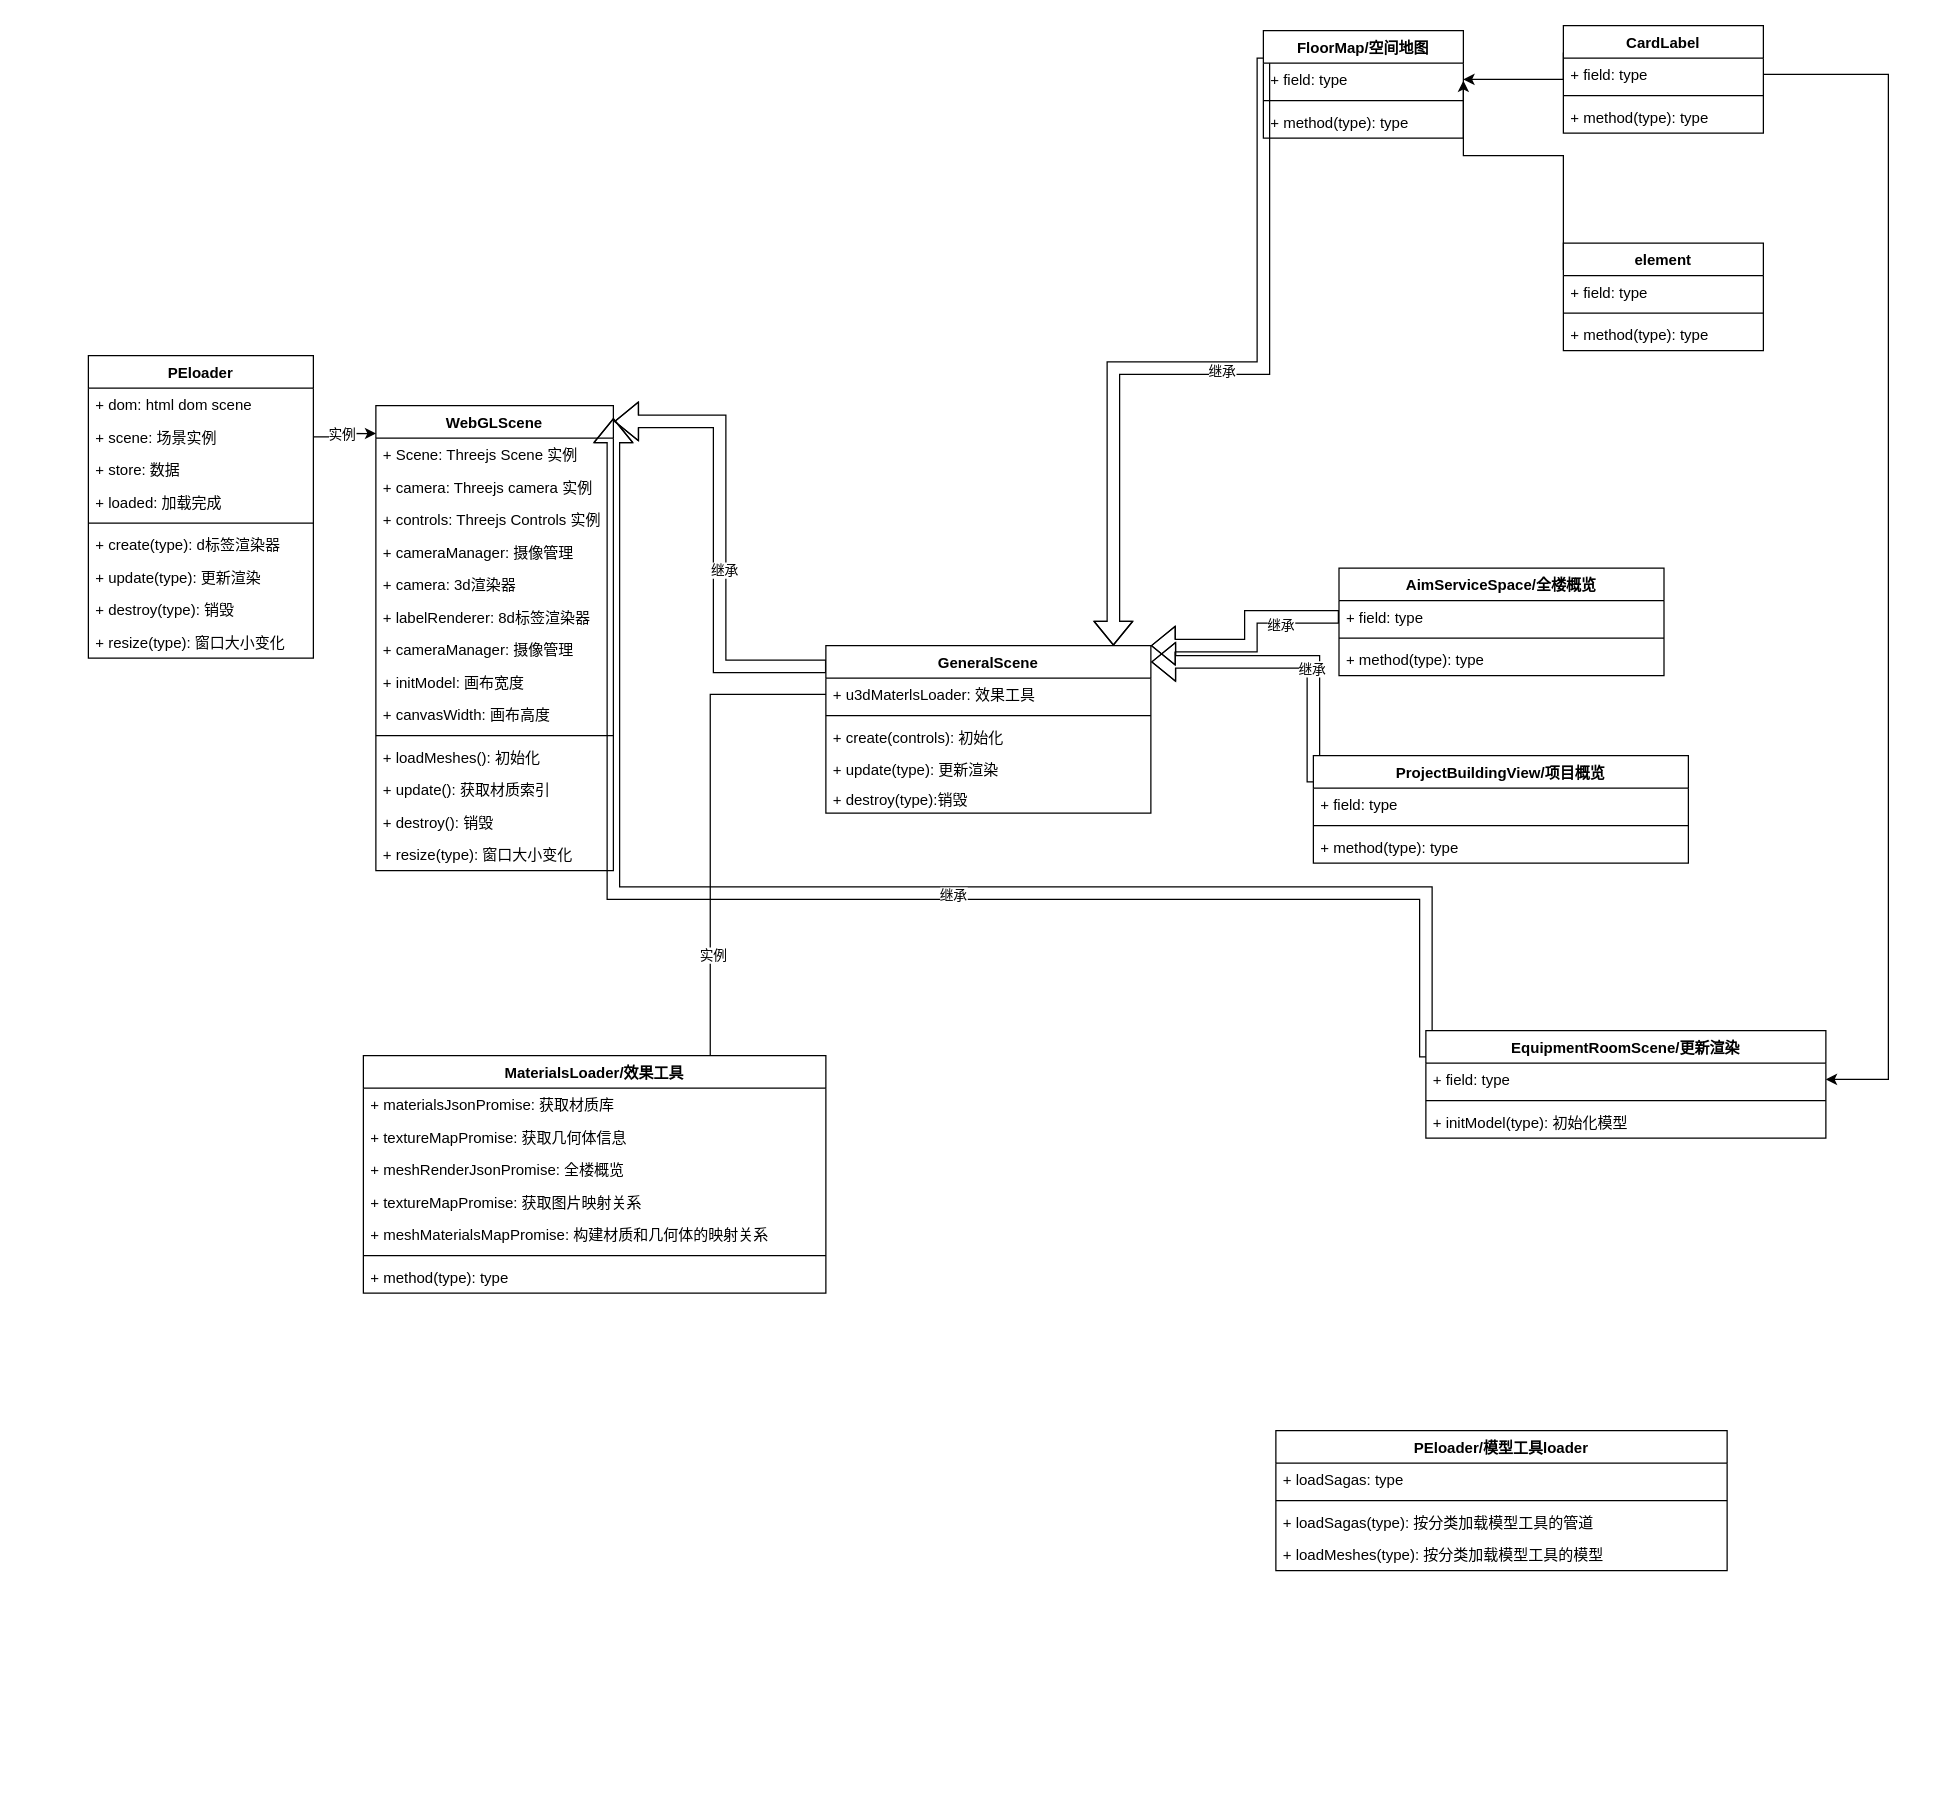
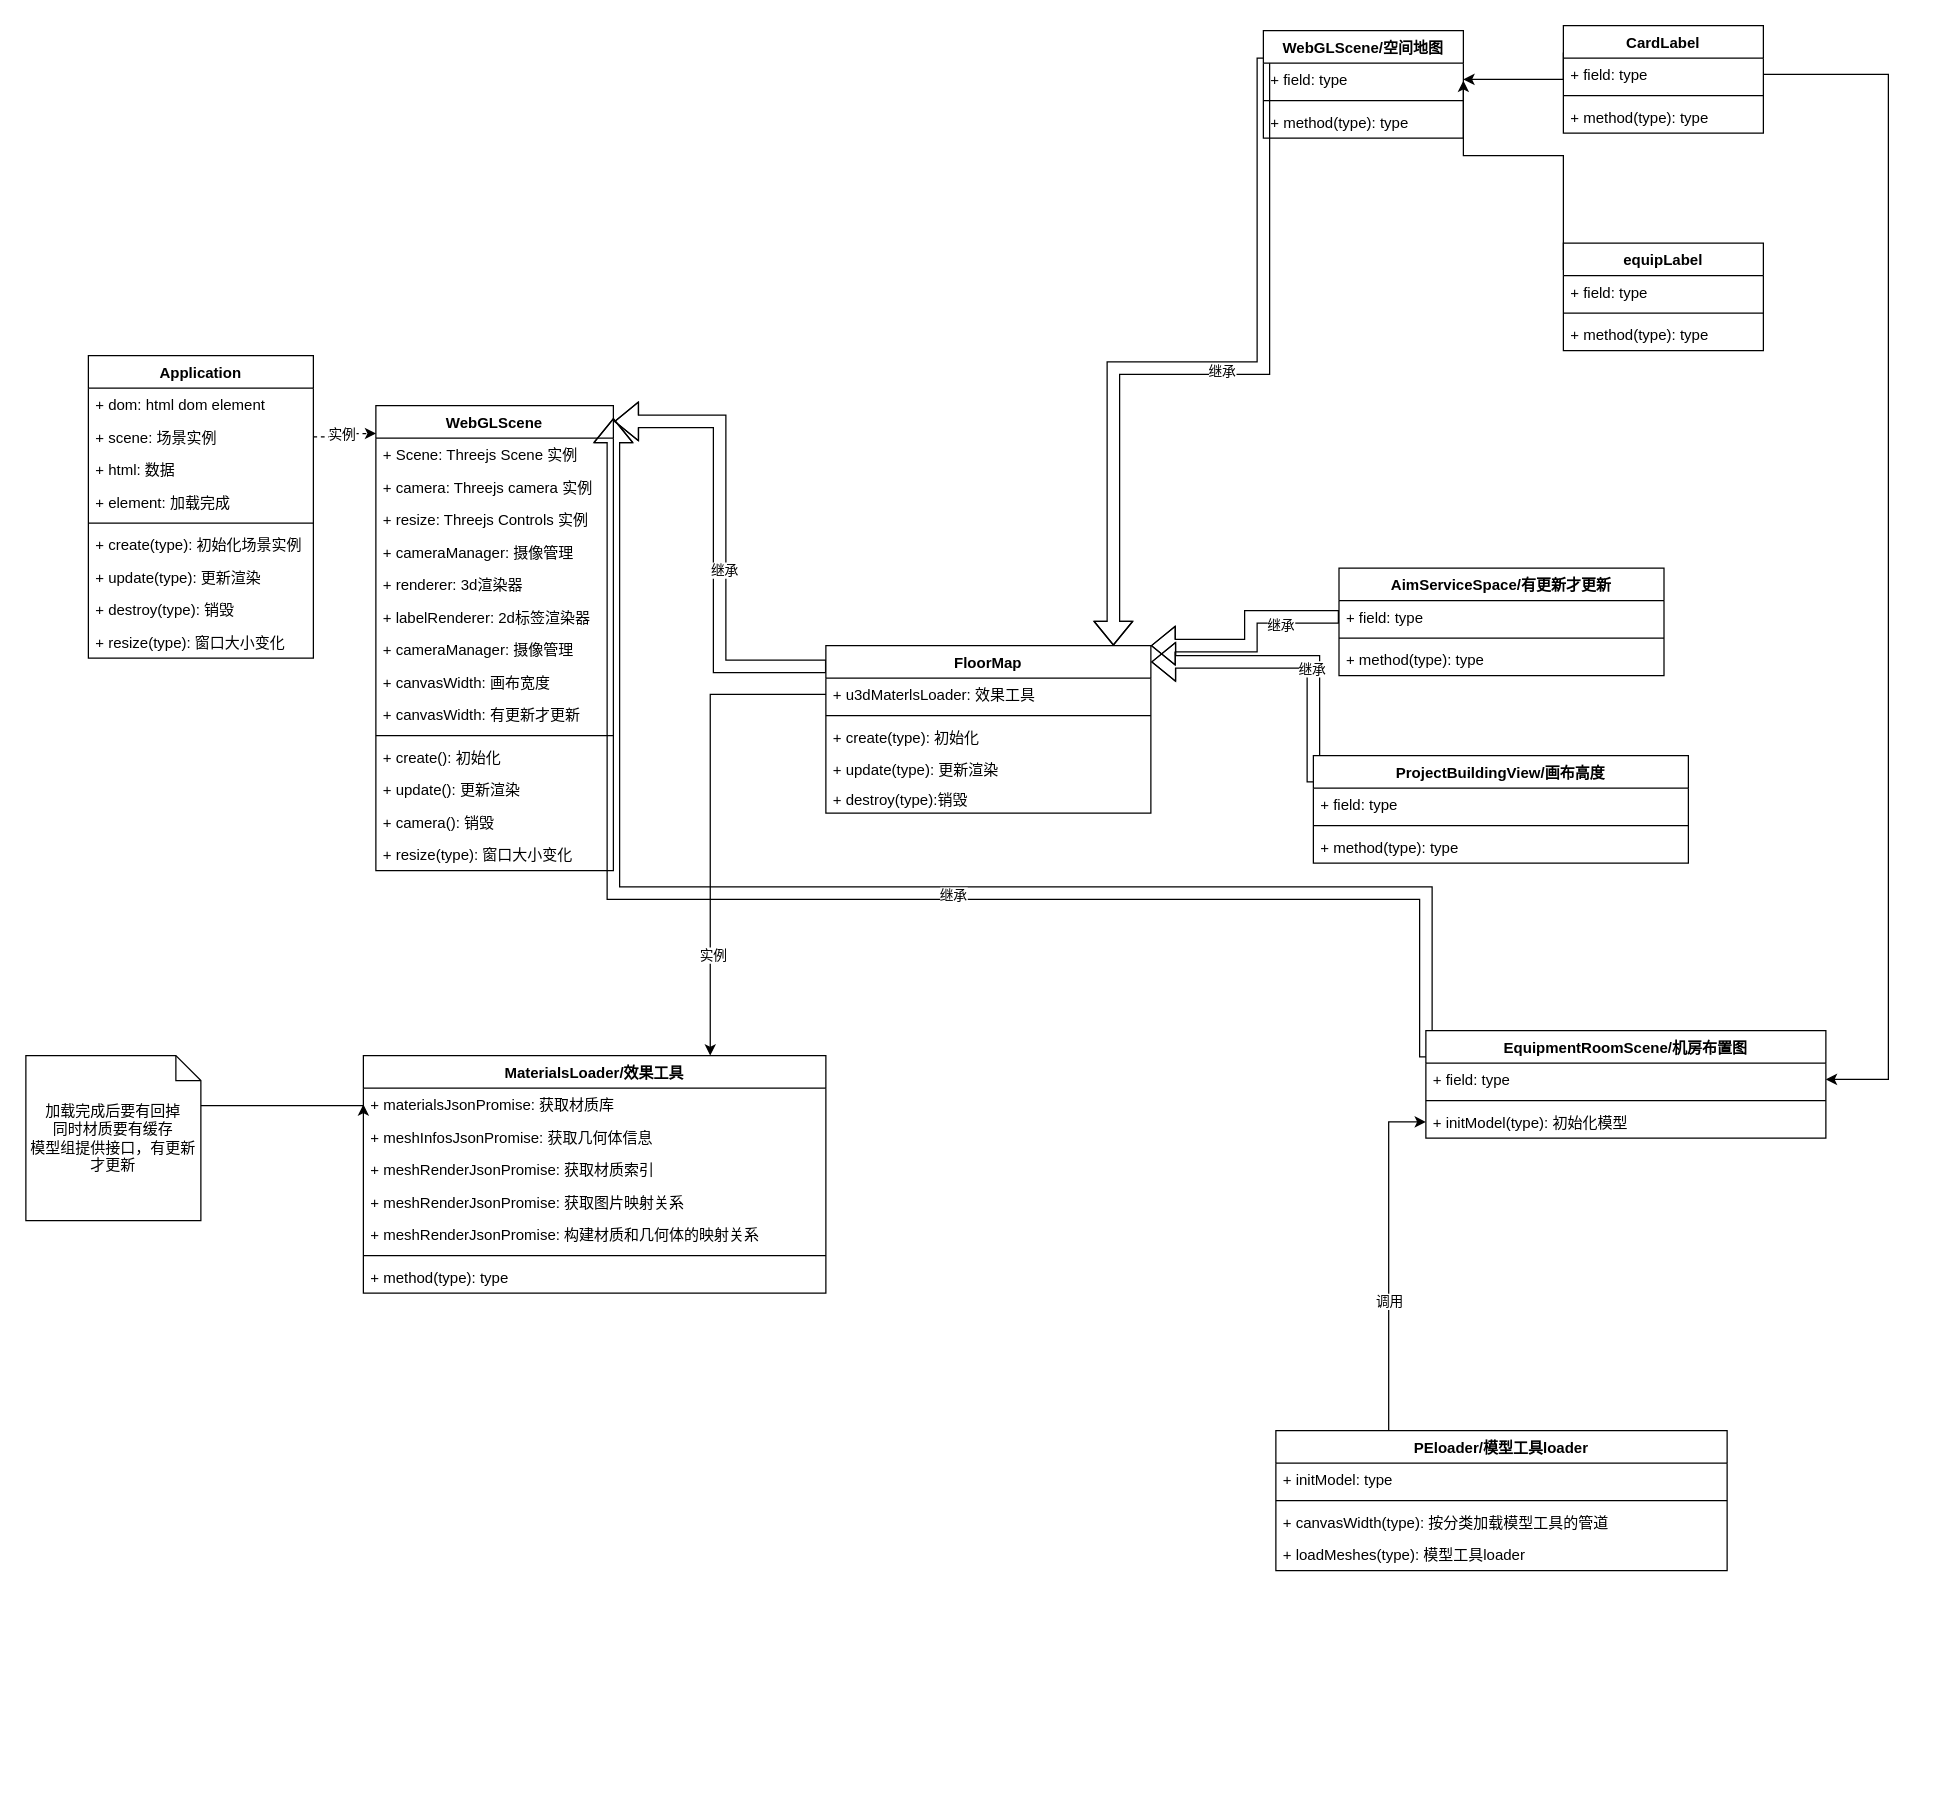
(1363, 48) -> (1363, 48)
(1663, 260) -> (1663, 260)
(200, 373) -> (200, 373)
(172, 405) -> (178, 405)
(322, 437) -> (322, 437)
(142, 470) -> (136, 470)
(159, 503) -> (163, 503)
(506, 520) -> (497, 520)
(198, 545) -> (209, 545)
(450, 585) -> (458, 585)
(1501, 585) -> (1501, 585)
(490, 618) -> (490, 618)
(988, 663) -> (988, 663)
(455, 683) -> (468, 683)
(468, 715) -> (483, 715)
(931, 738) -> (916, 738)
(464, 758) -> (450, 758)
(1500, 773) -> (1500, 773)
(472, 790) -> (457, 790)
(446, 823) -> (442, 823)
(1625, 1048) -> (1625, 1048)
(710, 1049) -> (710, 1046)
none -> (279, 1106)
none -> (113, 1138)
(507, 1138) -> (519, 1138)
(501, 1170) -> (516, 1170)
(514, 1203) -> (531, 1203)
(573, 1235) -> (569, 1235)
none -> (1388, 1262)
(1348, 1480) -> (1344, 1480)
(1446, 1523) -> (1455, 1523)
(1451, 1555) -> (1414, 1555)
